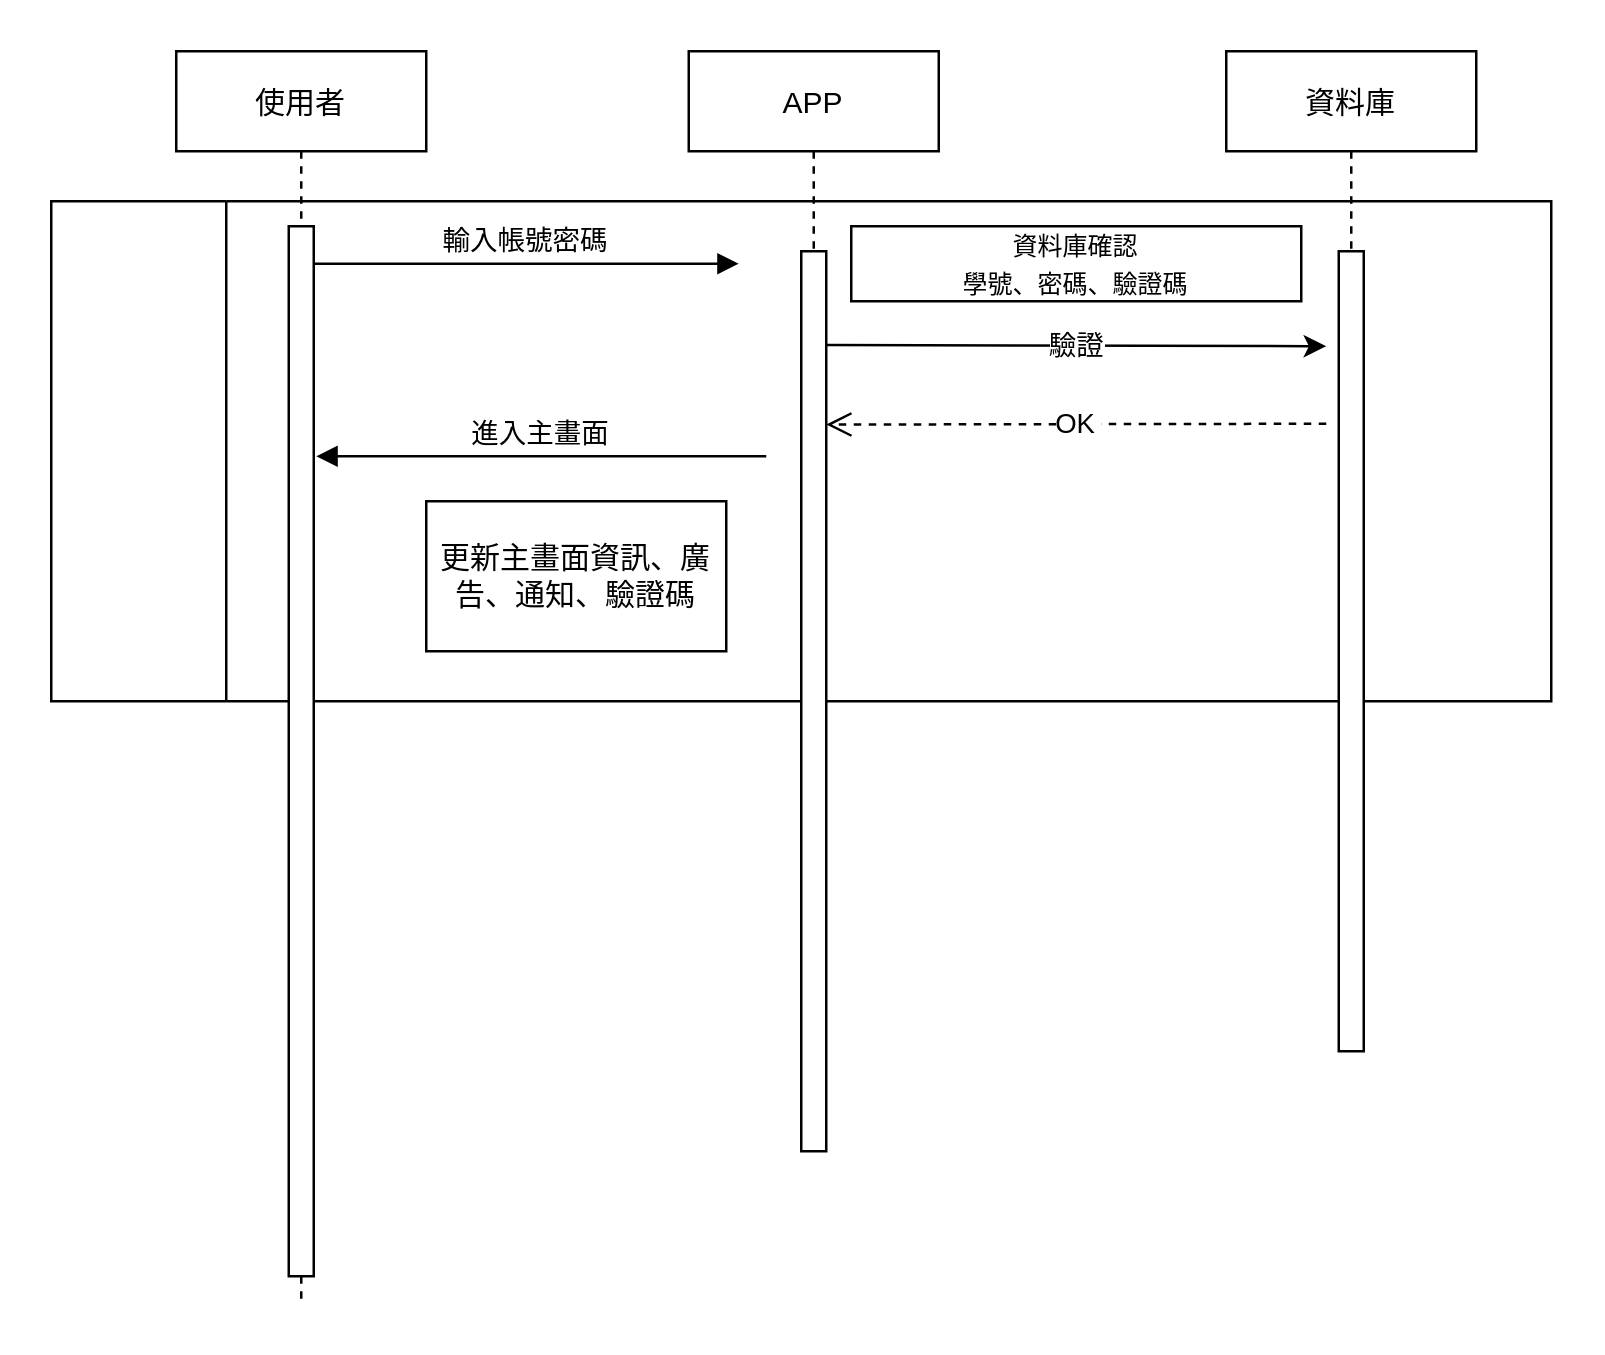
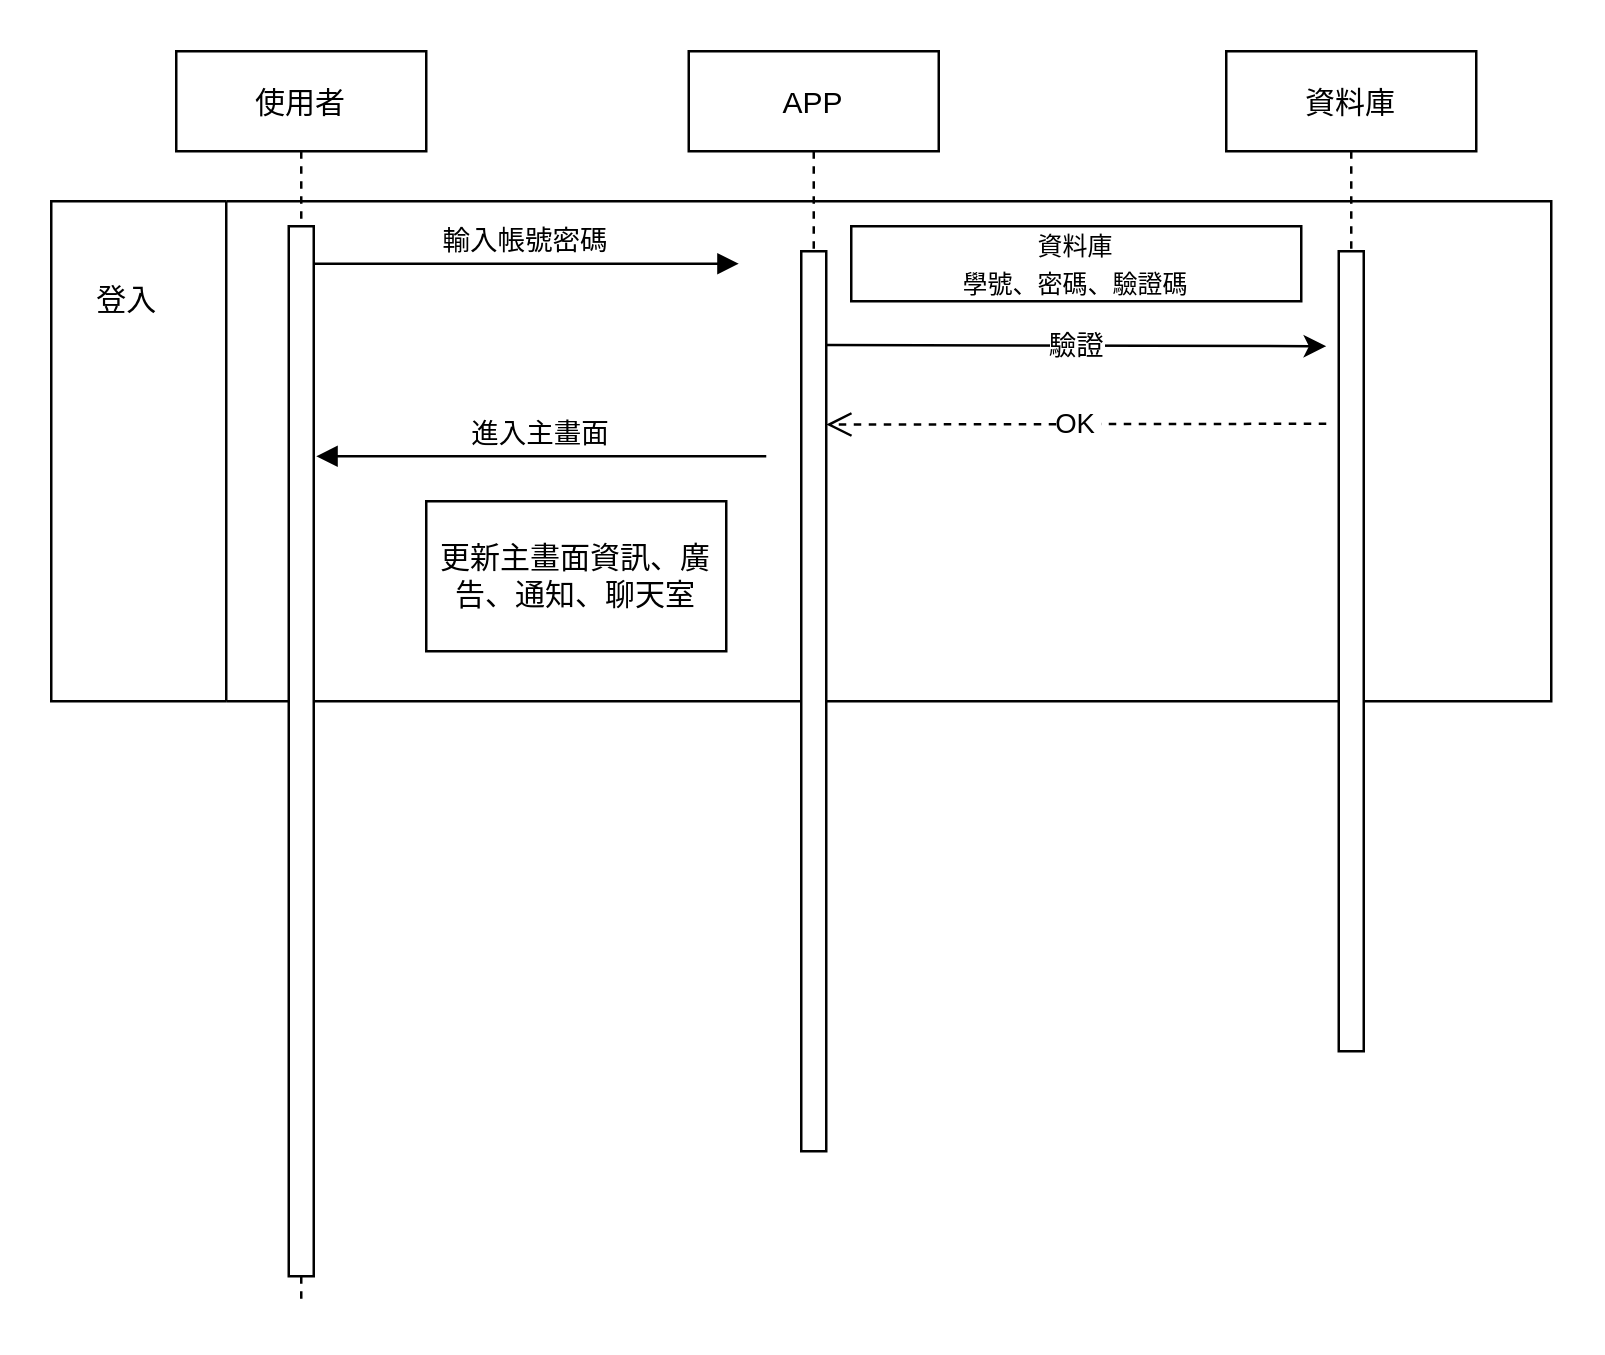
(1076, 264) -> (1076, 264)
none -> (126, 301)
(576, 576) -> (576, 576)
